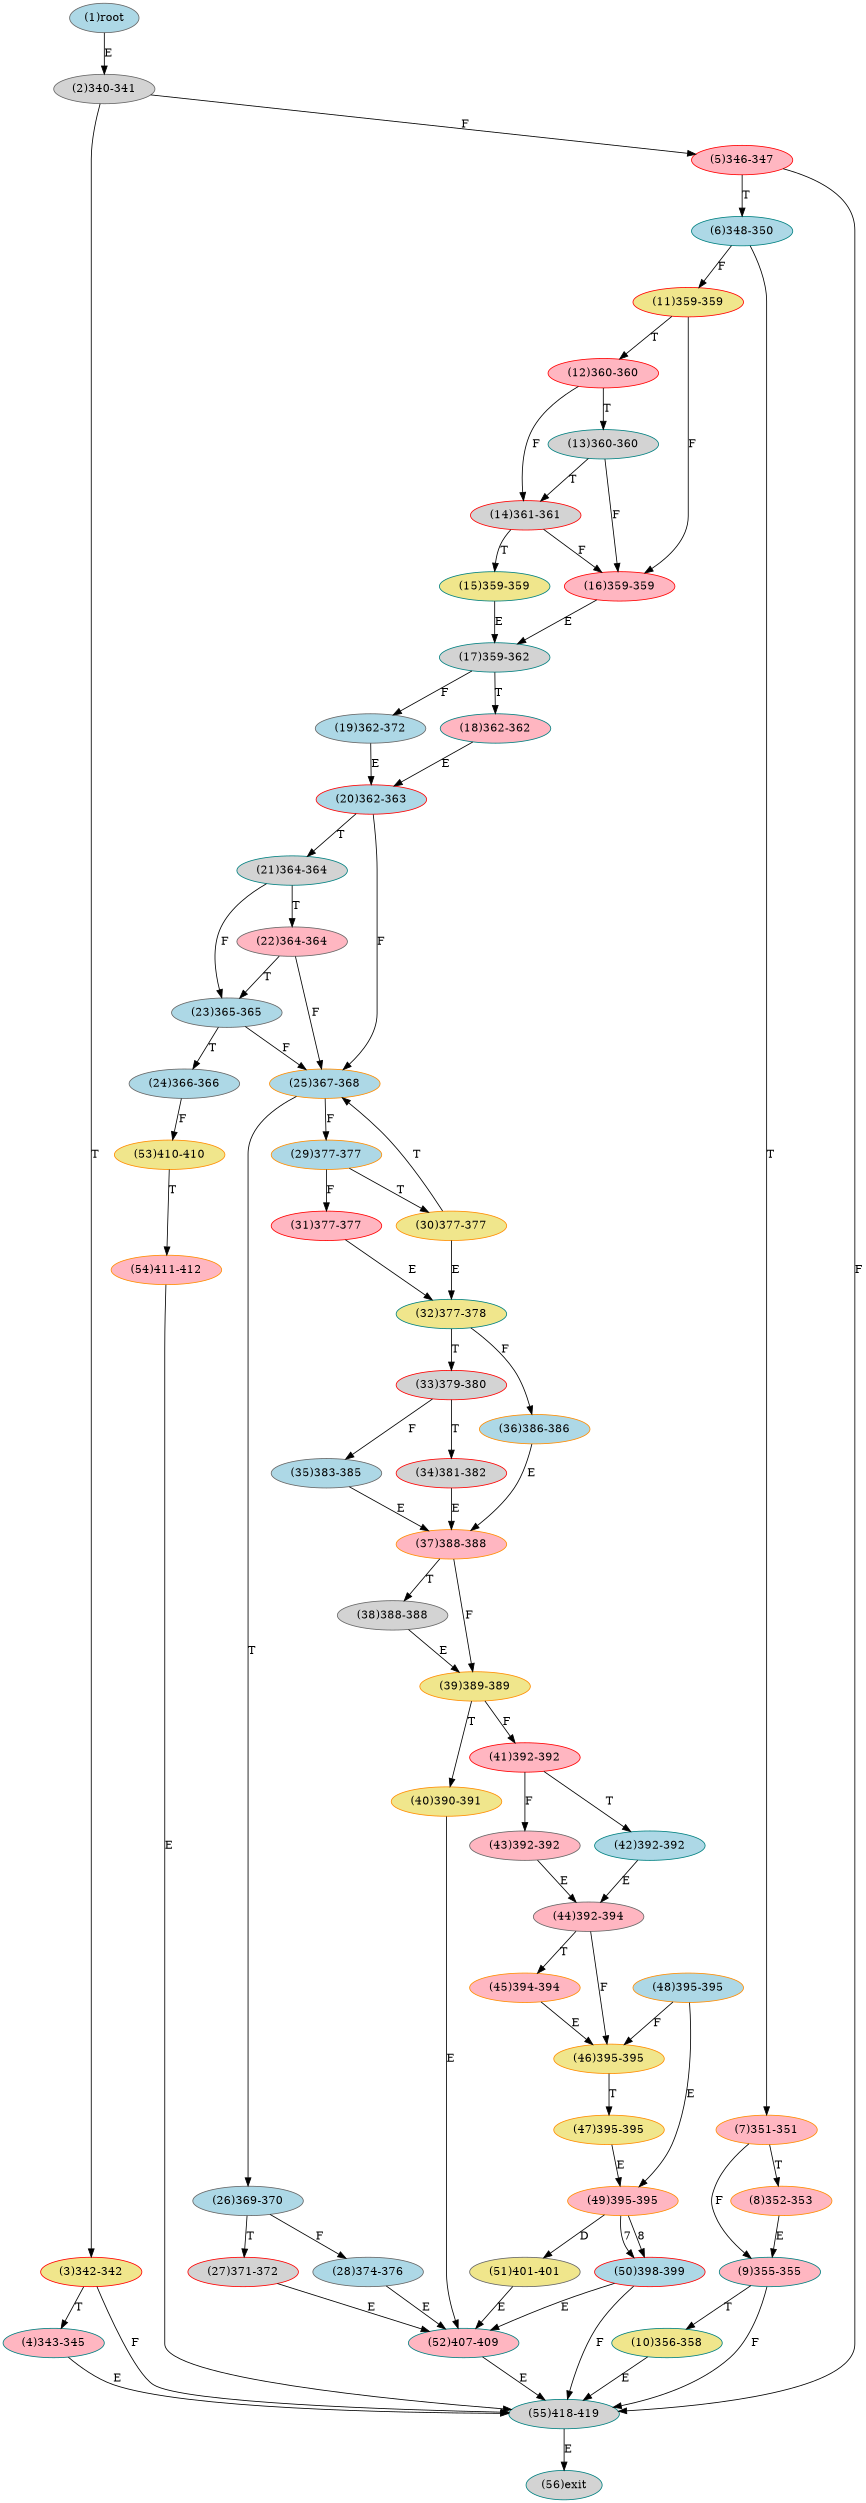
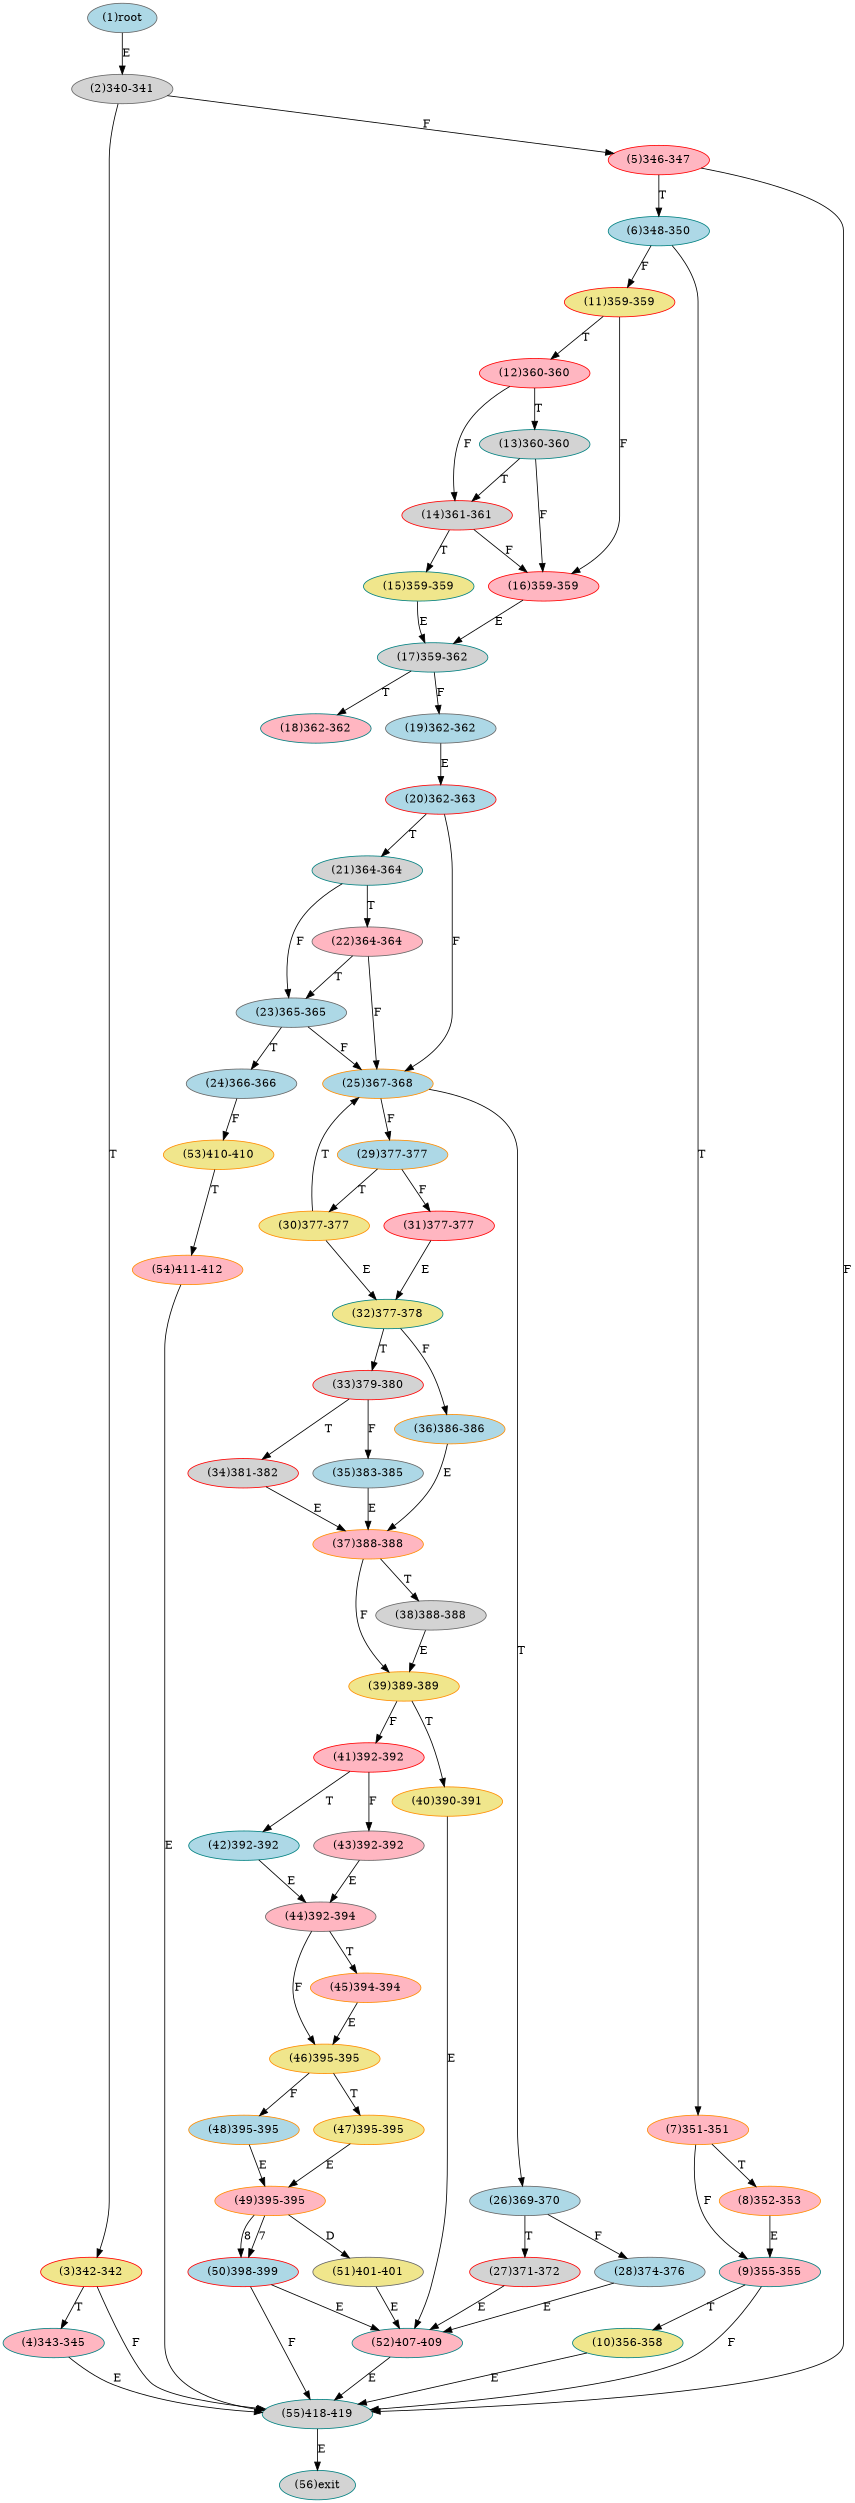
(371, 728) -> (441, 728)
(437, 762) -> none
(652, 2021) -> (288, 2092)
